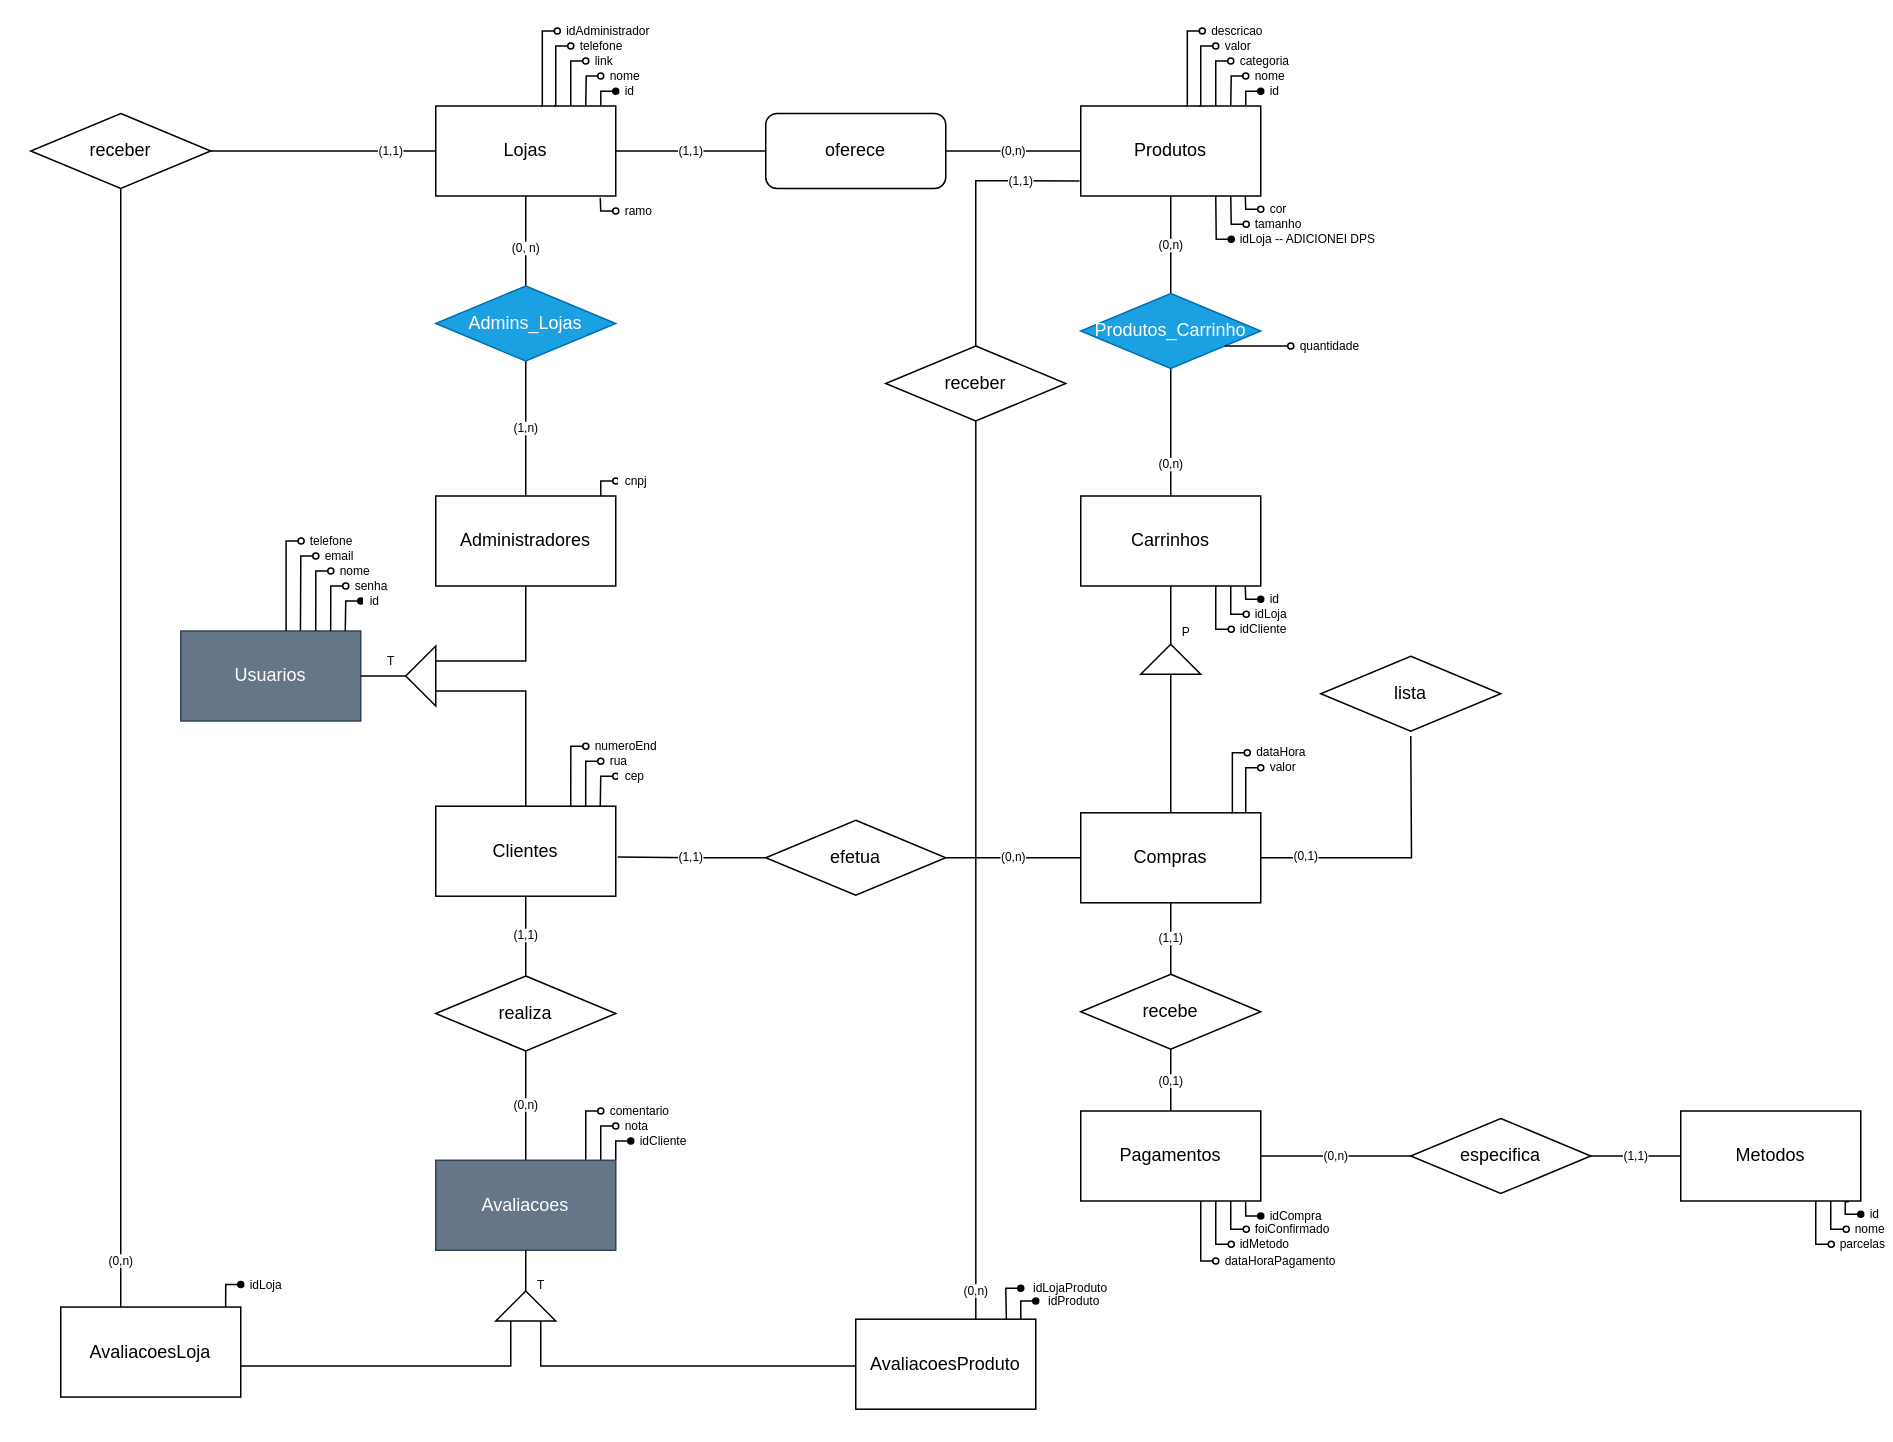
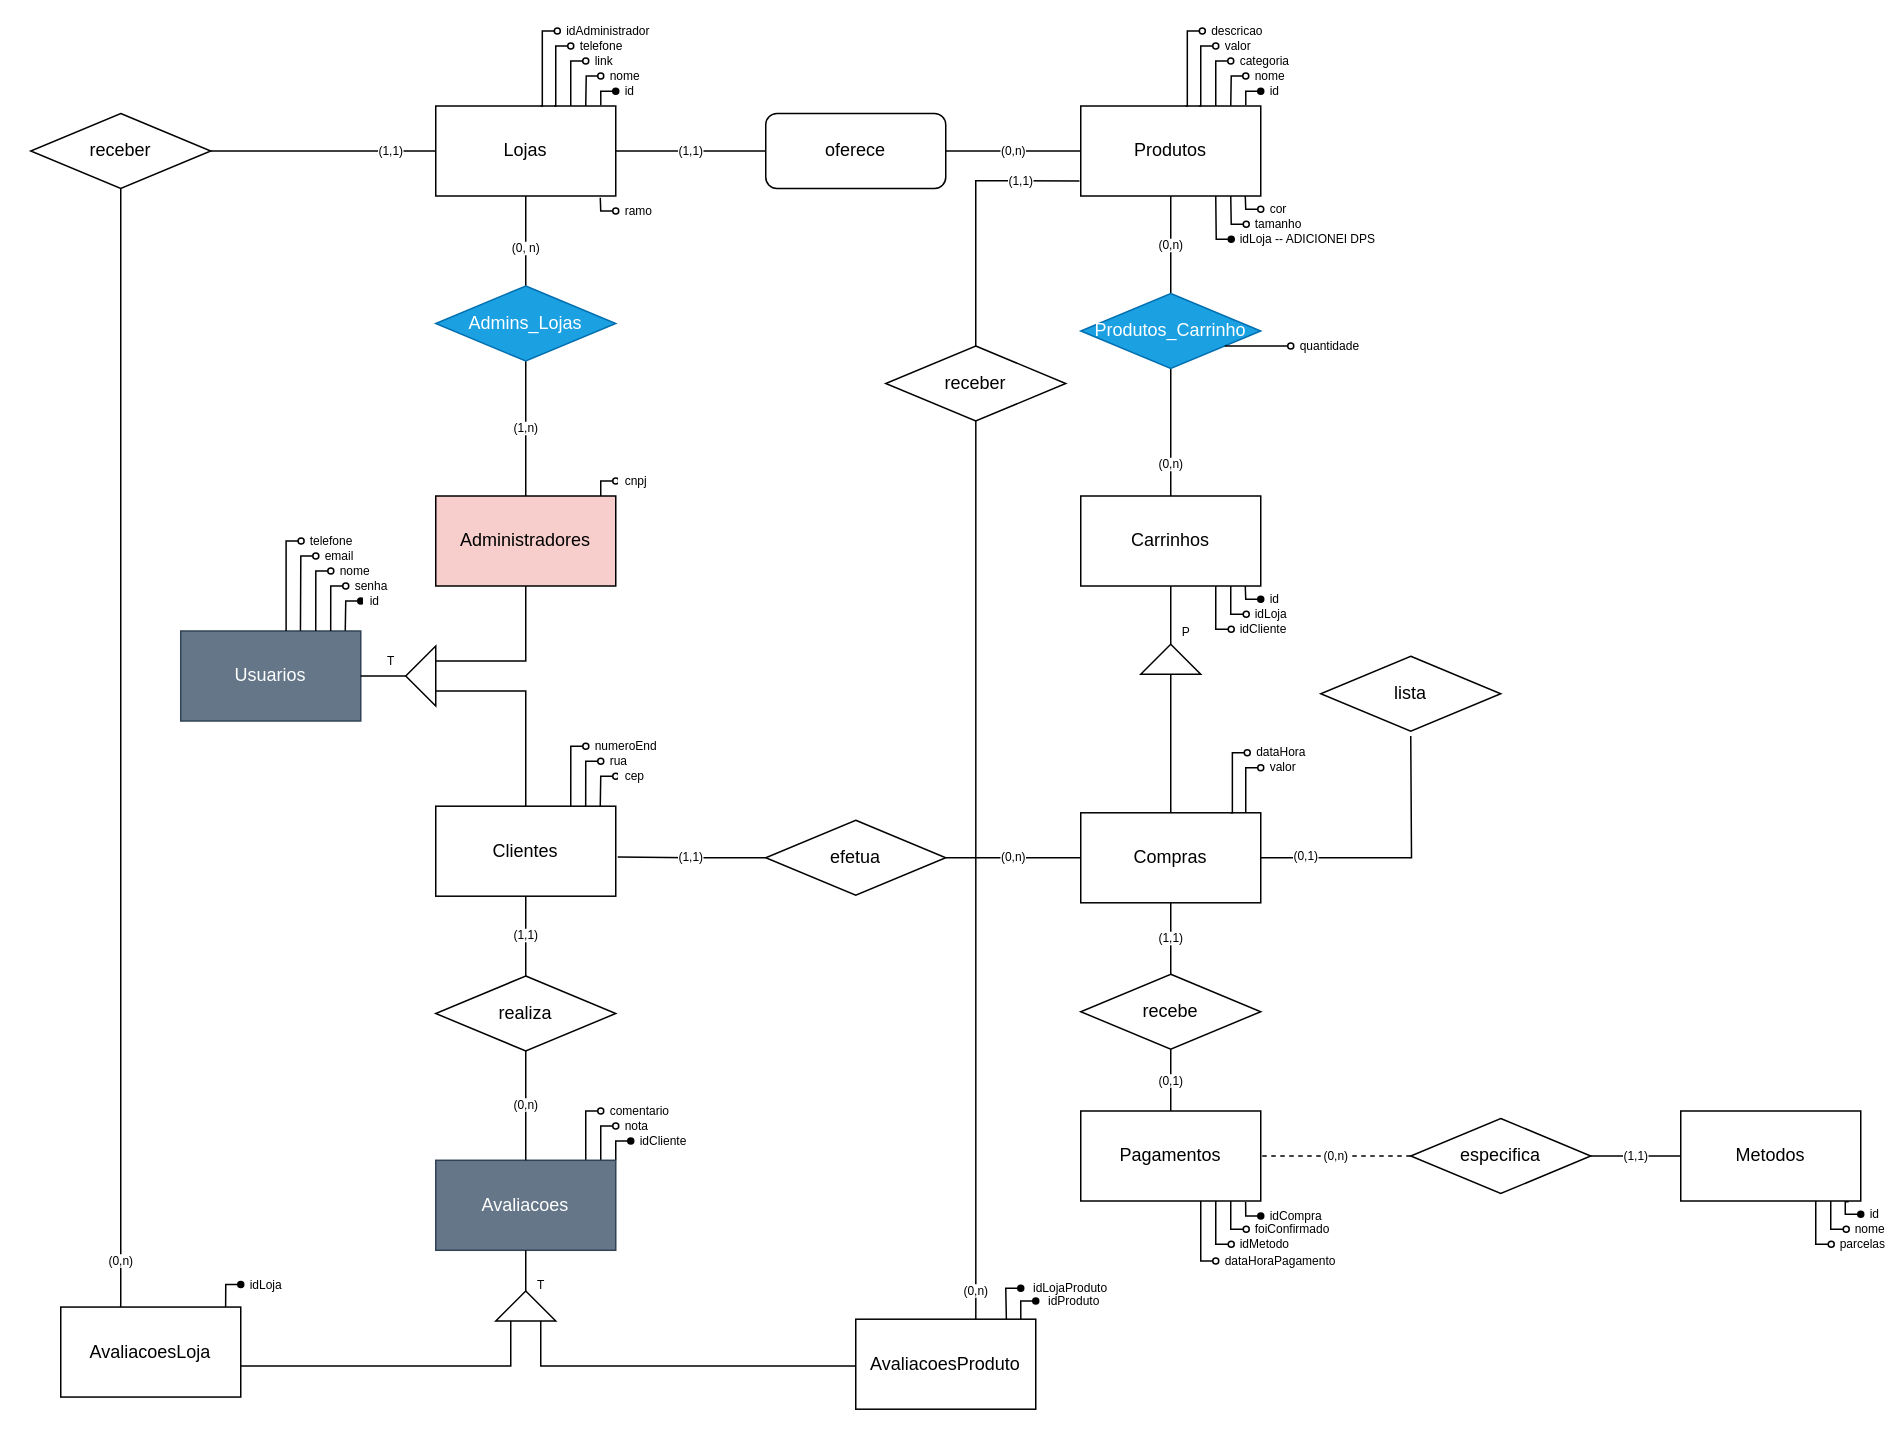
(526, 541) -> (526, 541)
(1377, 1156) -> (1377, 1156)
